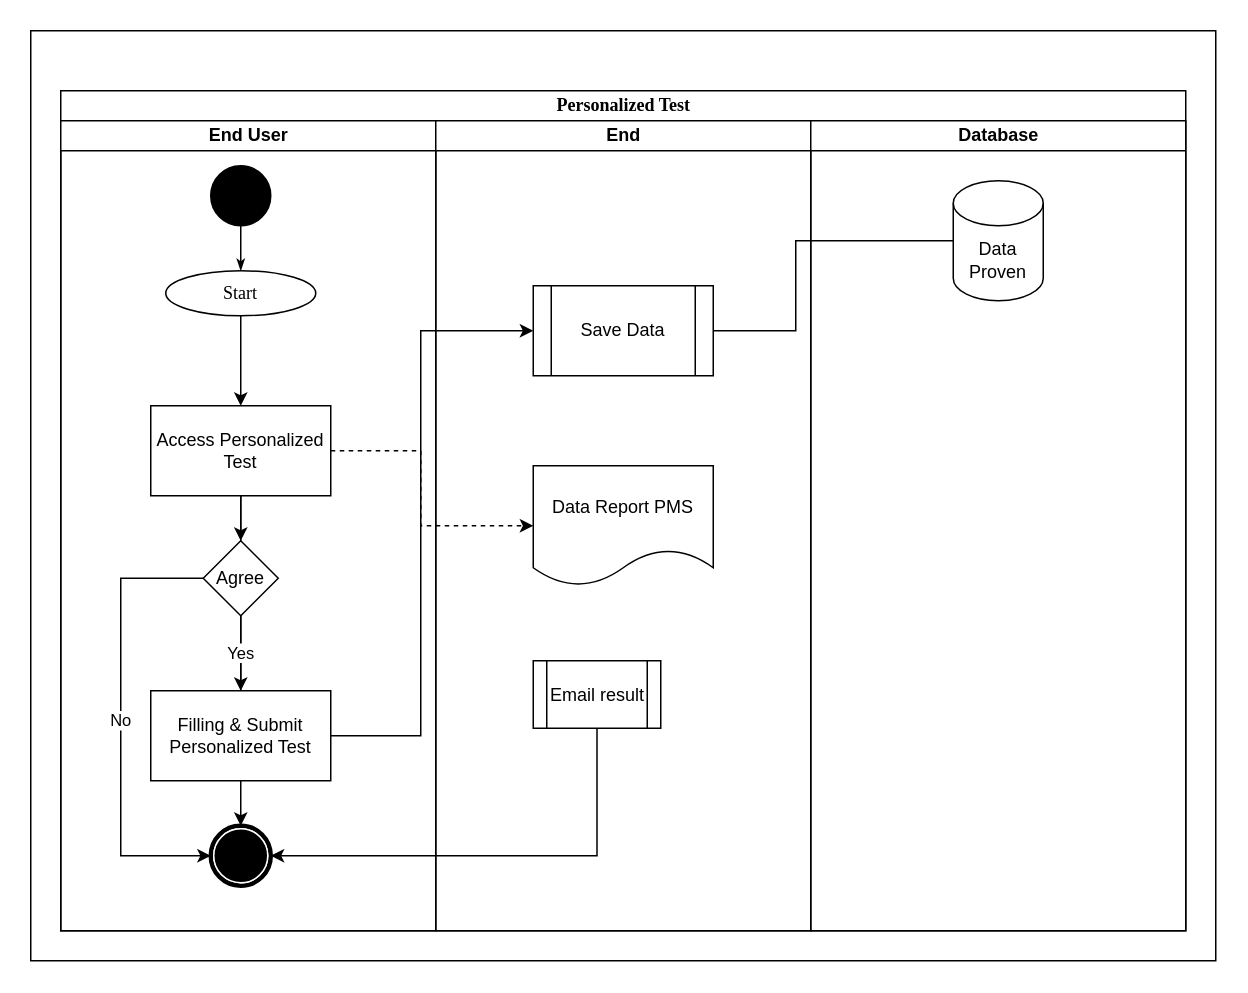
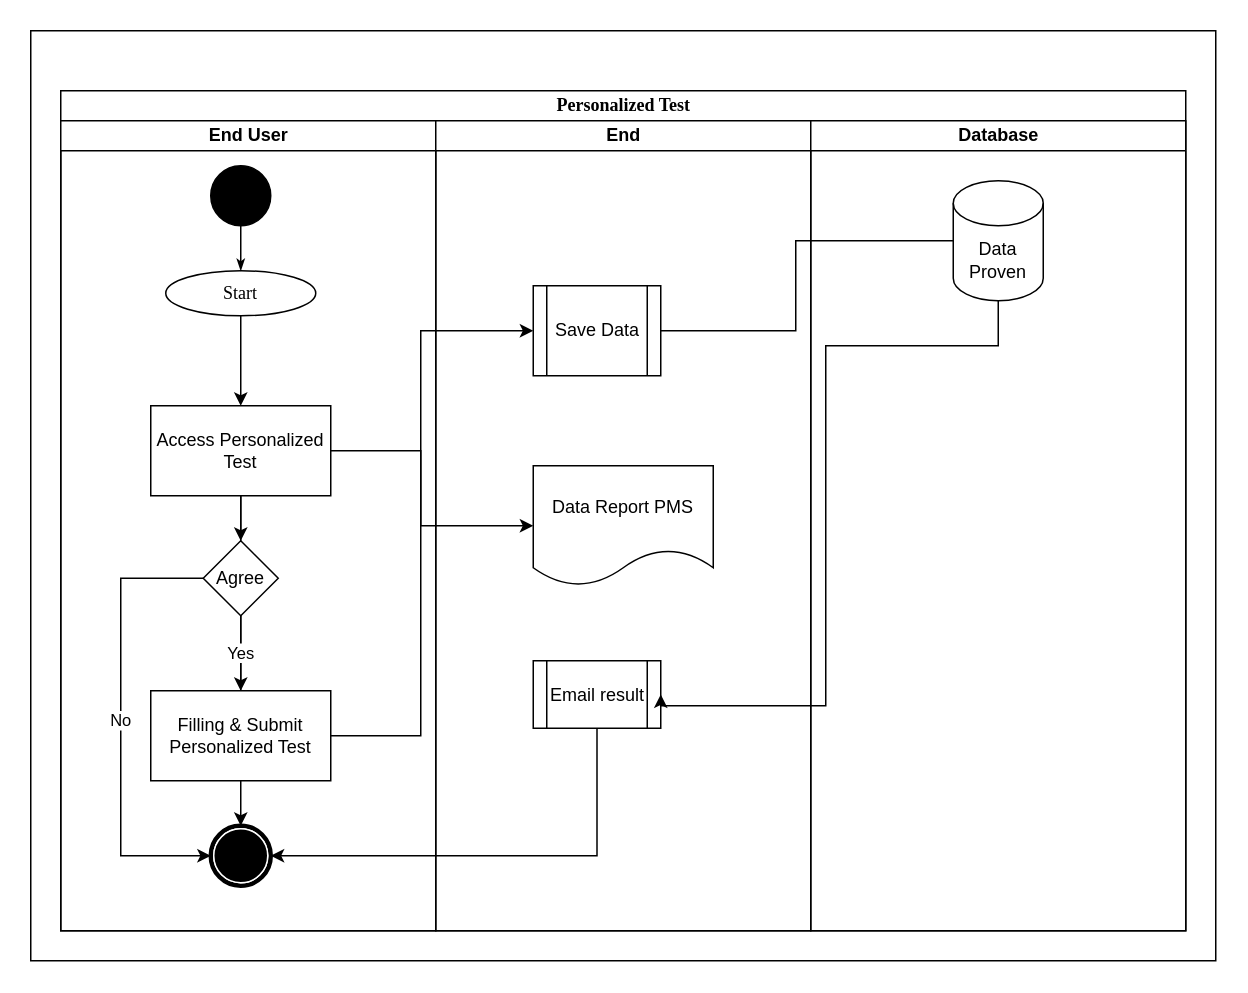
(623, 331) -> (597, 331)
none -> (826, 500)
(472, 526) -> (472, 526)
